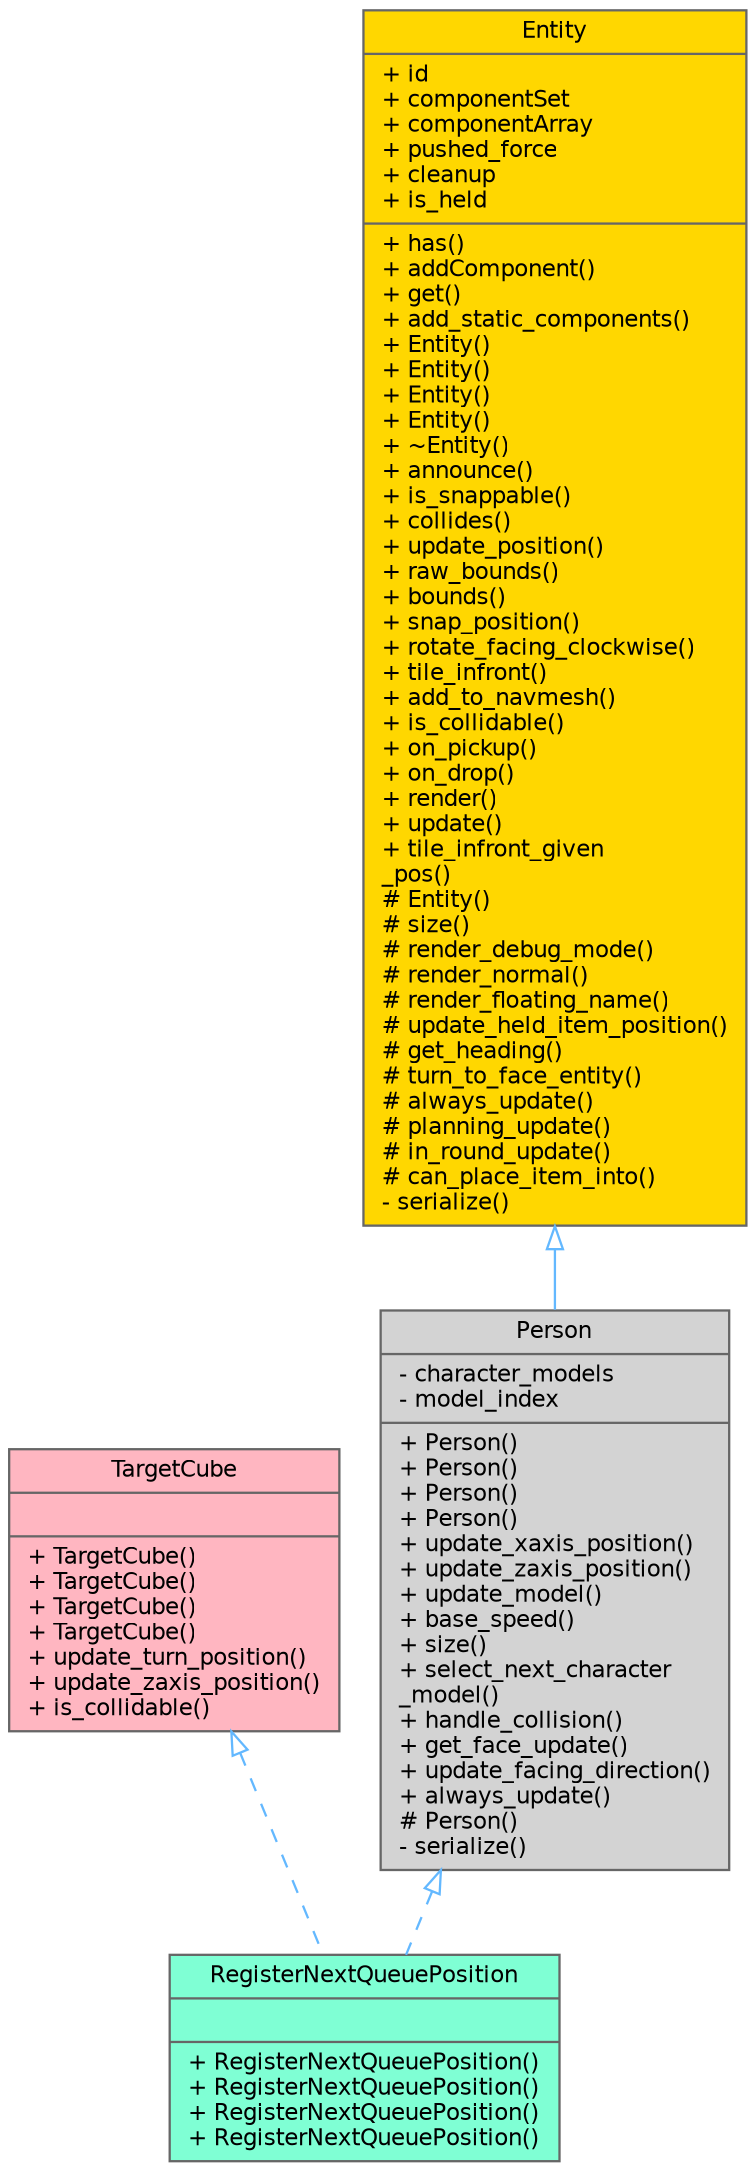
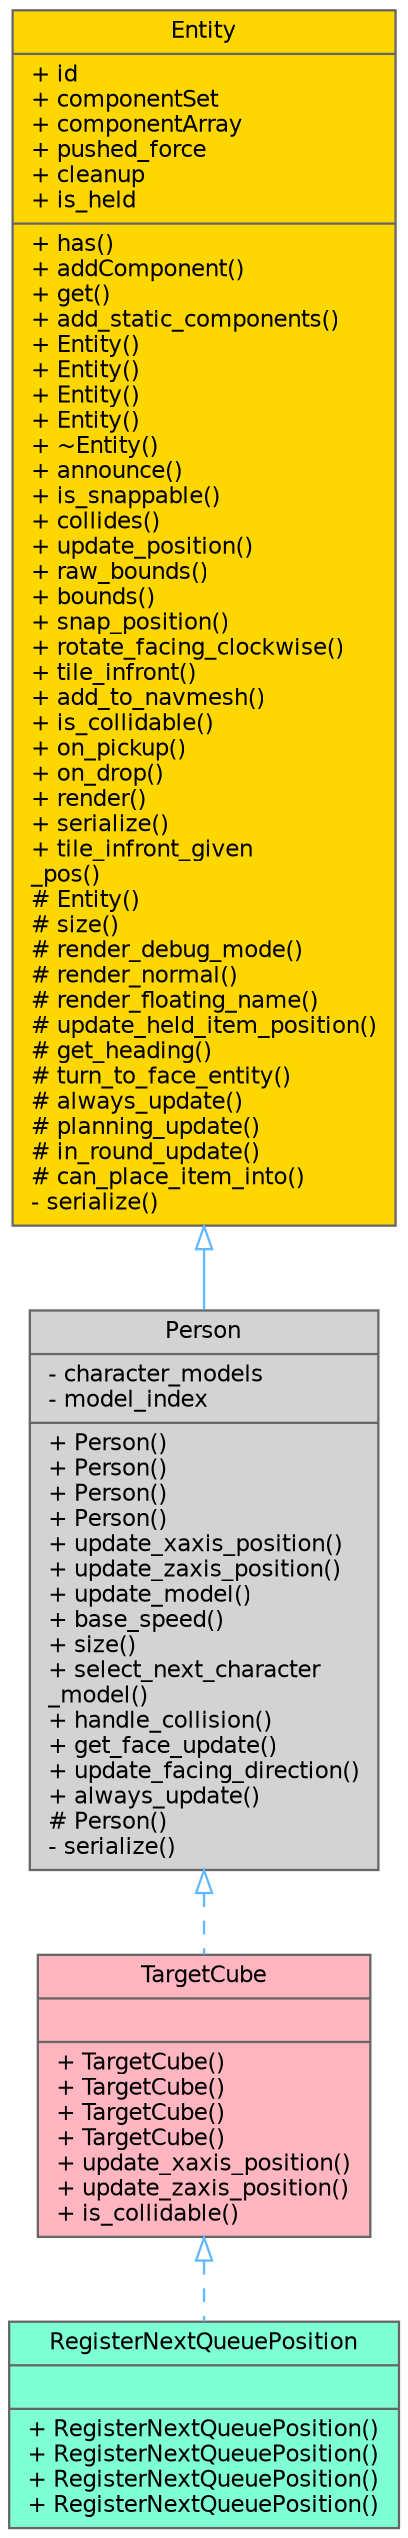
(443, 824) -> (101, 824)
(167, 1658) -> (204, 2163)
(419, 1923) -> (204, 1924)
